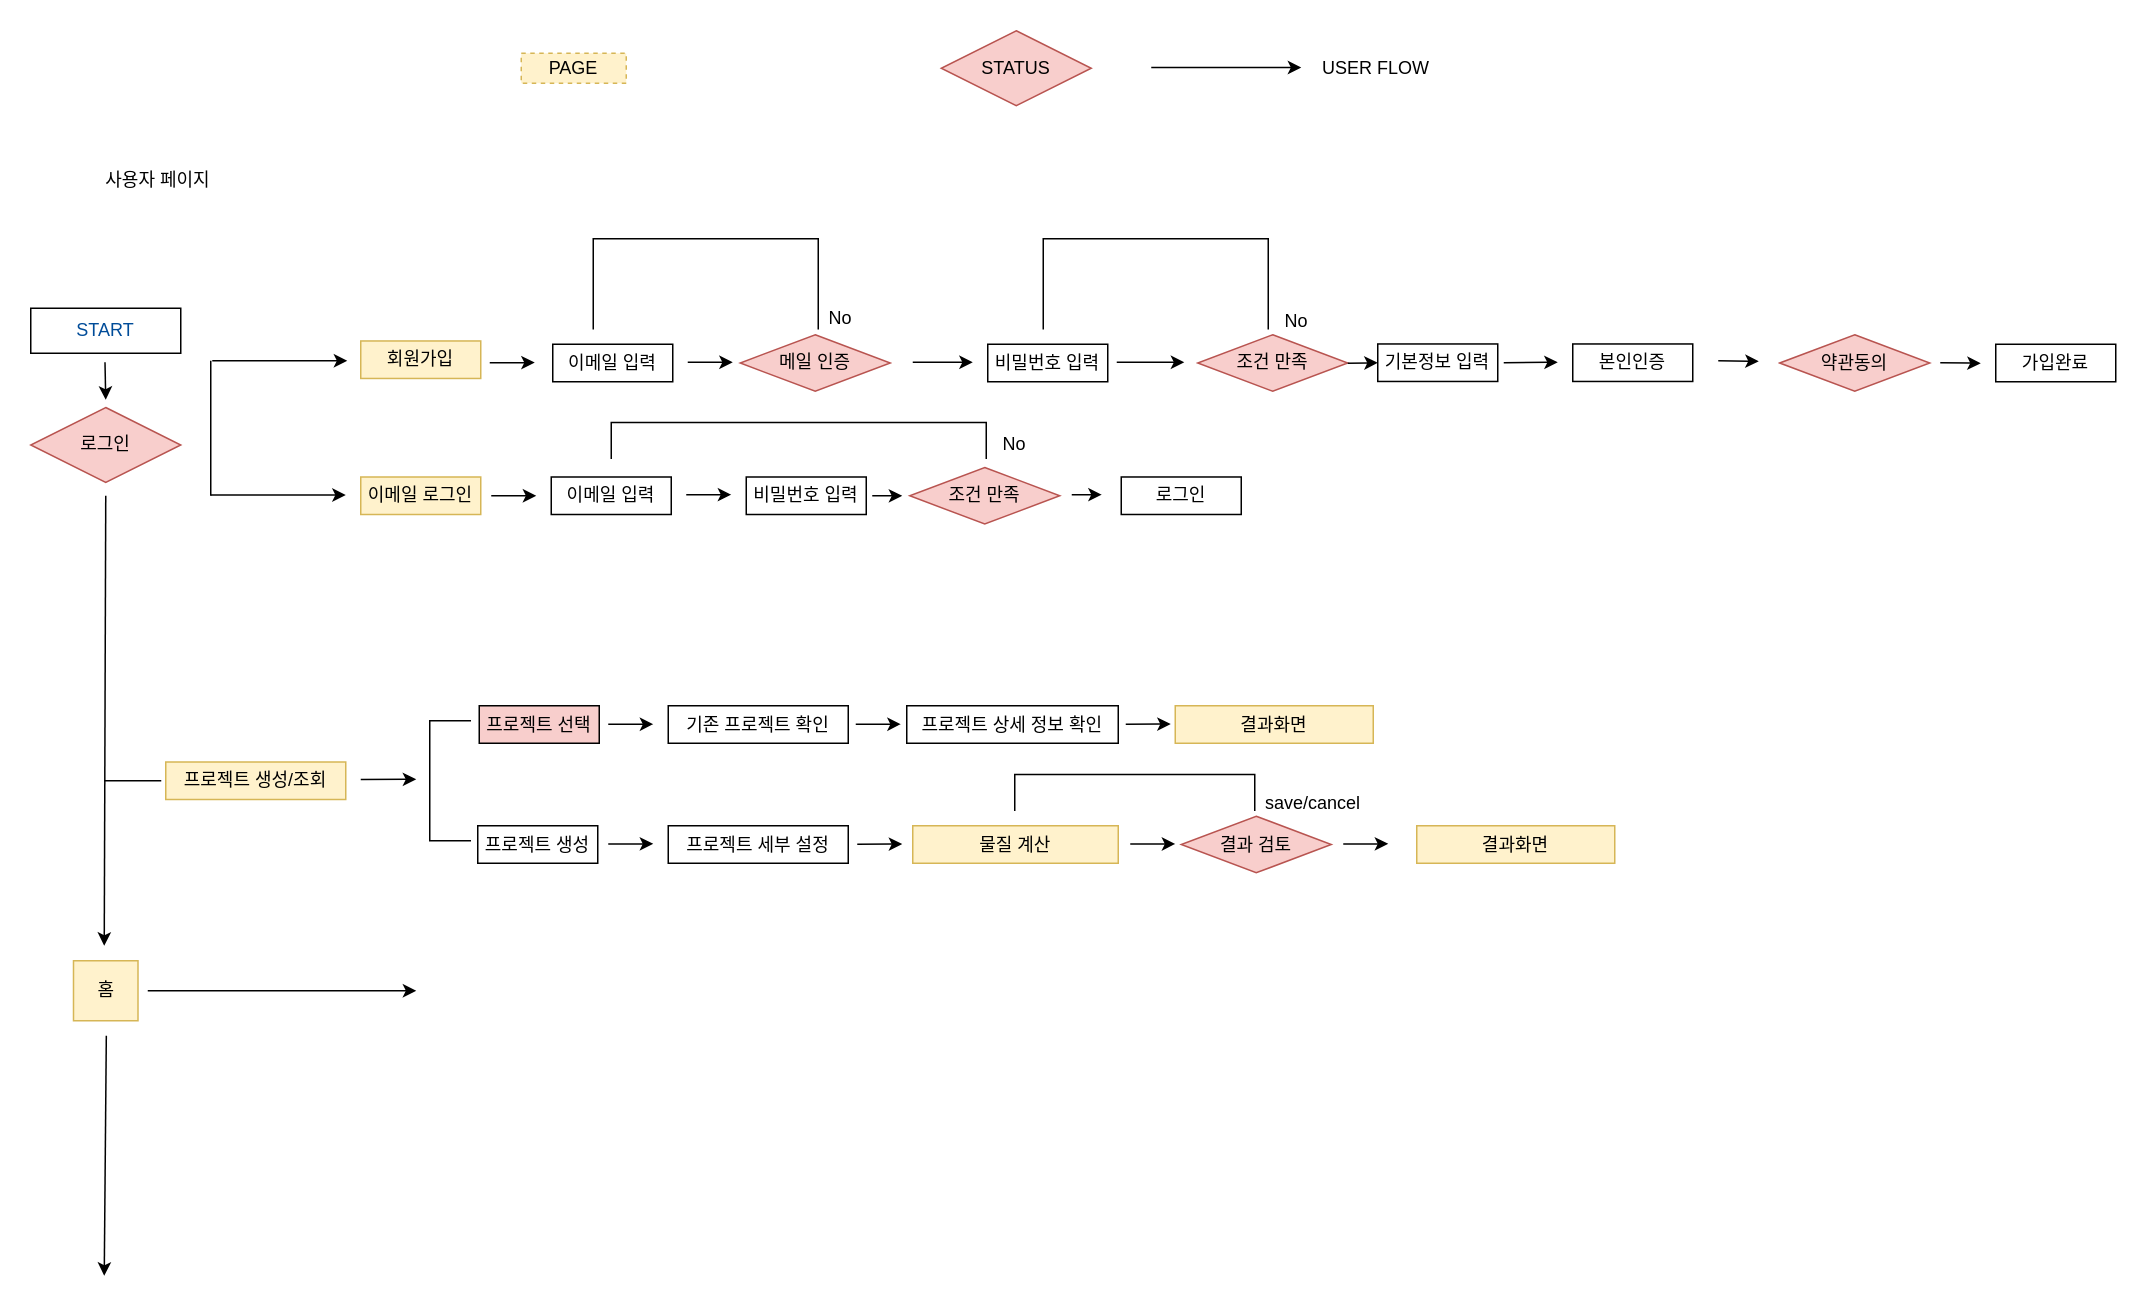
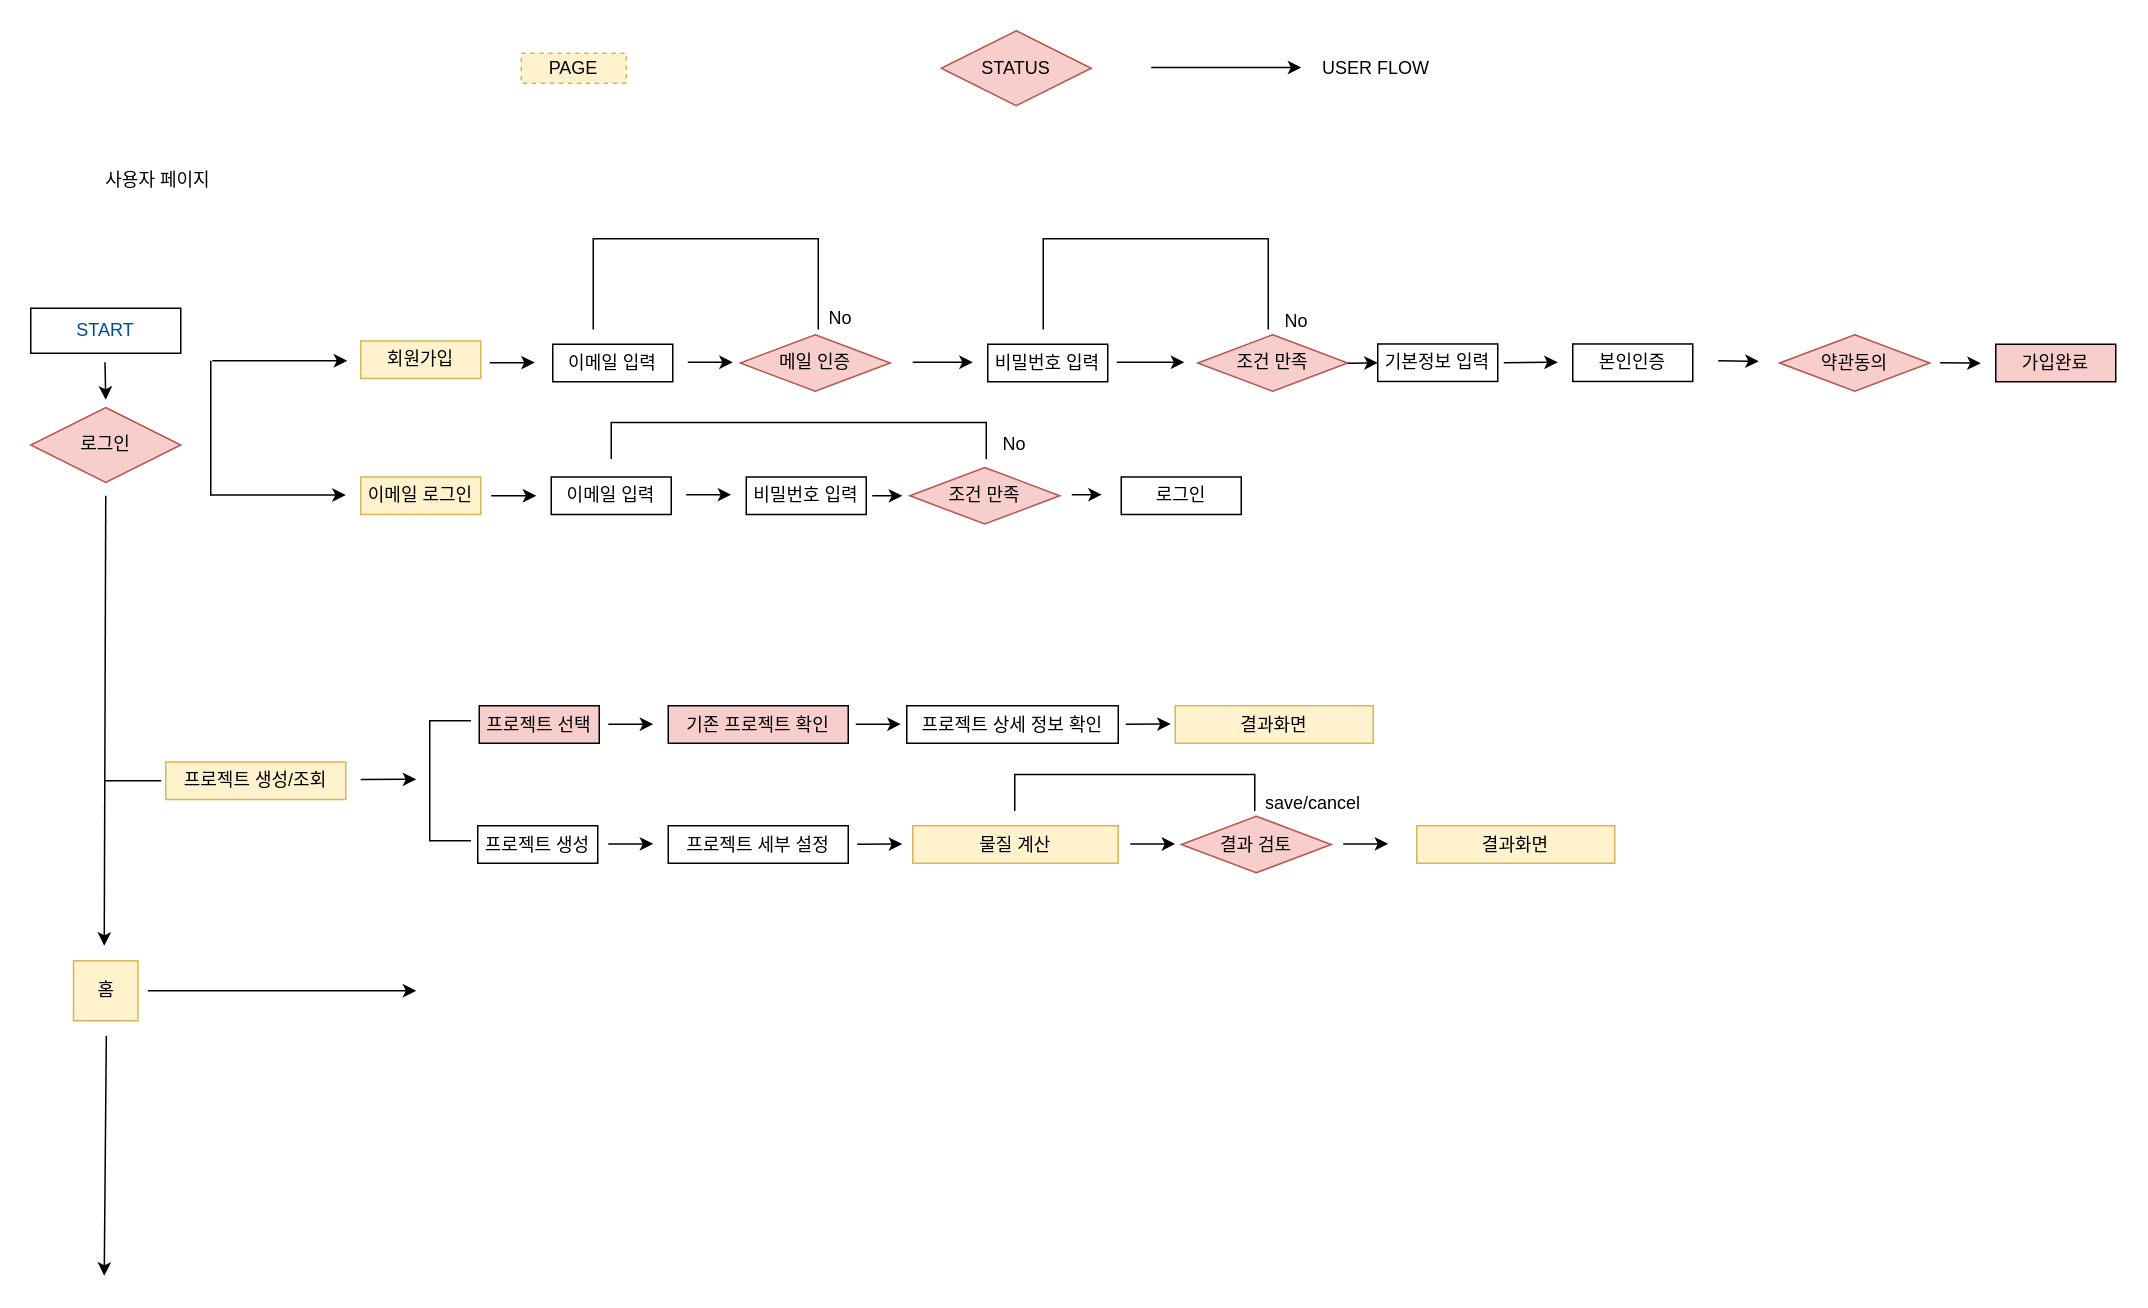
(2056, 363) -> (2056, 363)
(758, 725) -> (758, 725)
